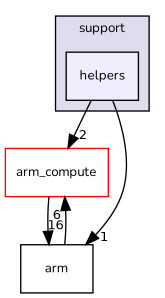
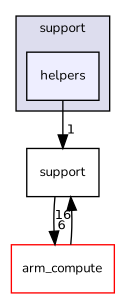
(82, 119) -> none
(57, 269) -> (63, 173)
